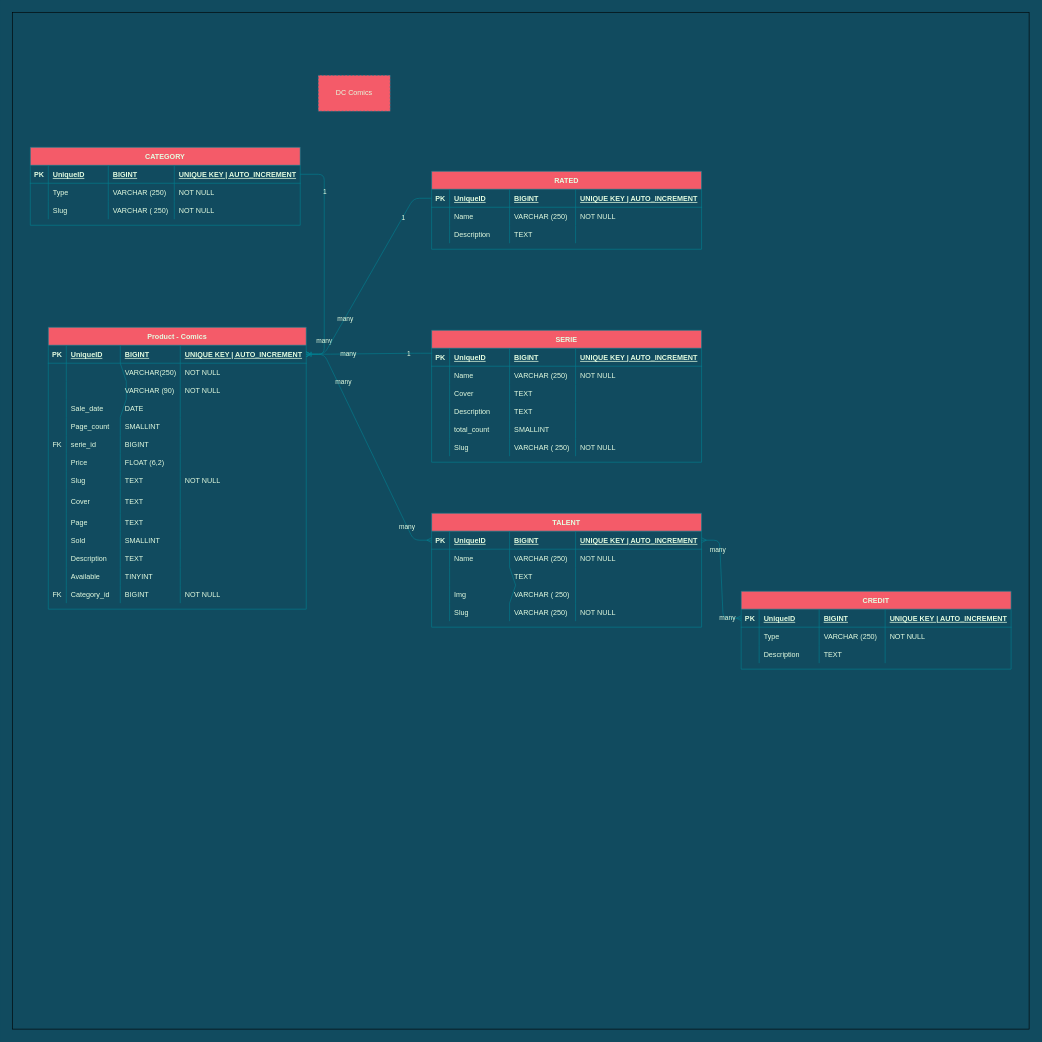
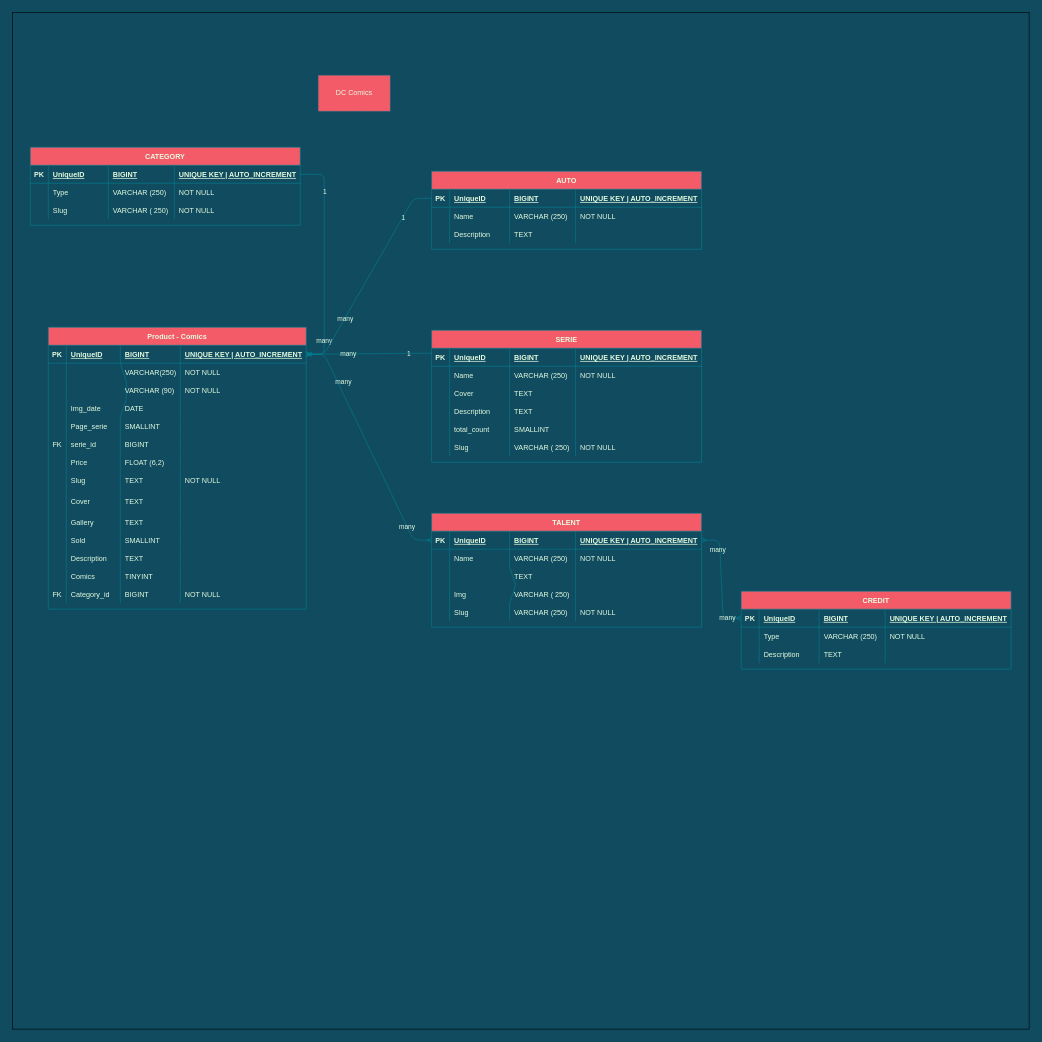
(566, 181) -> (566, 181)
(88, 409) -> (87, 409)
(91, 427) -> (90, 427)
(79, 523) -> (83, 523)
(86, 577) -> (82, 577)
